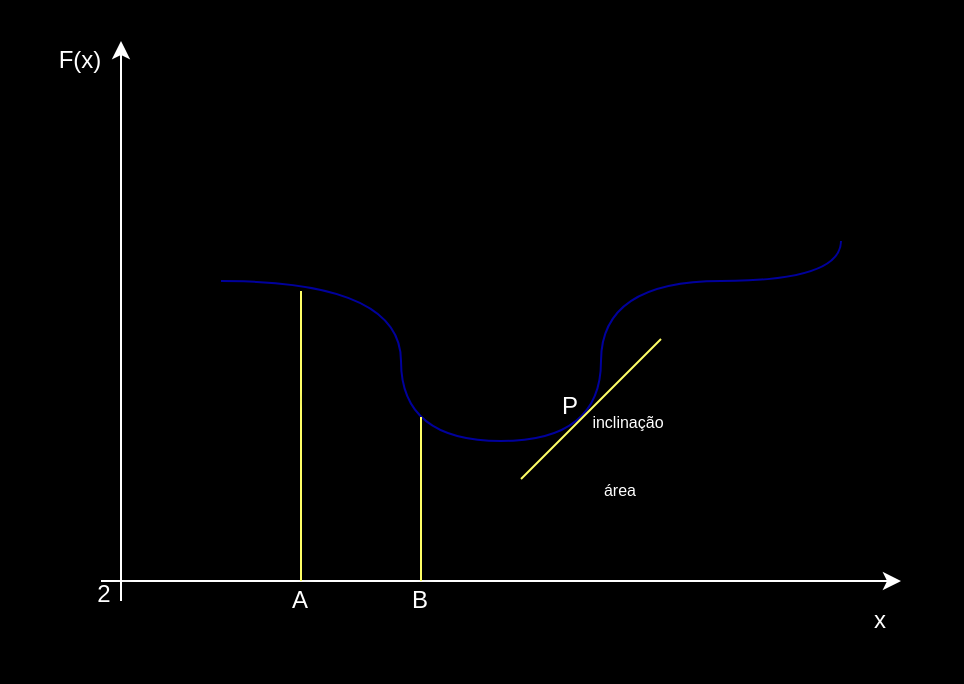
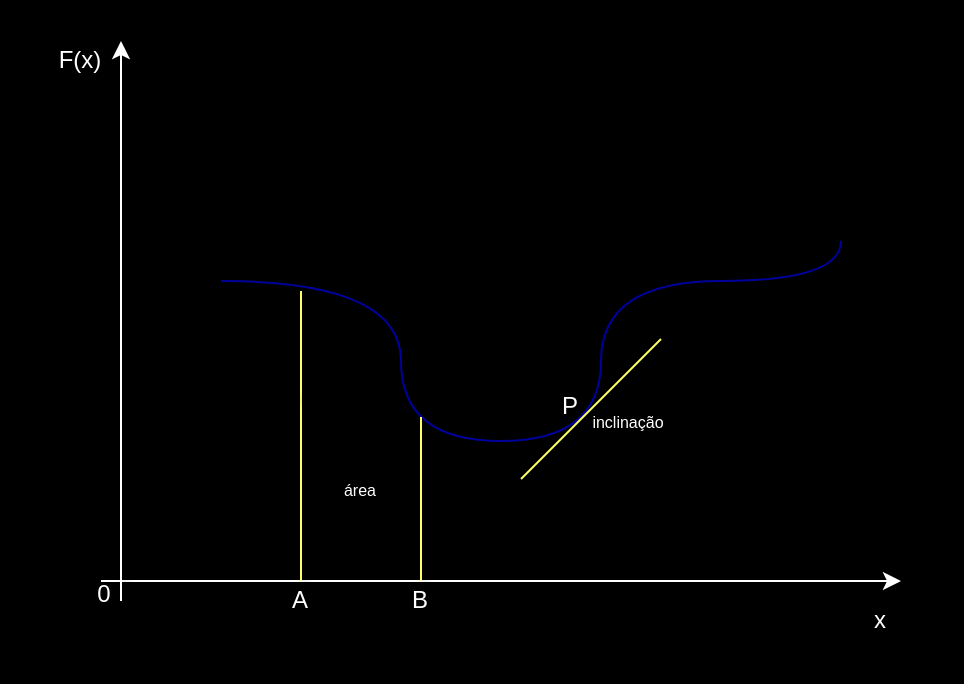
(621, 489) -> (361, 489)
(105, 595) -> (105, 595)
